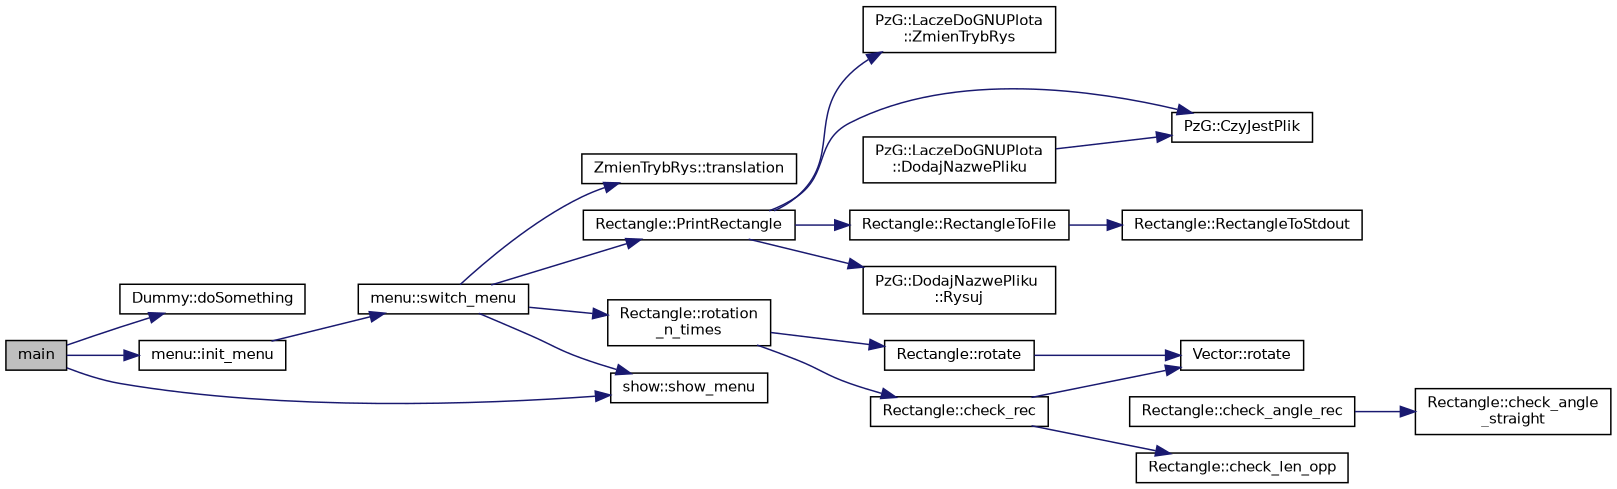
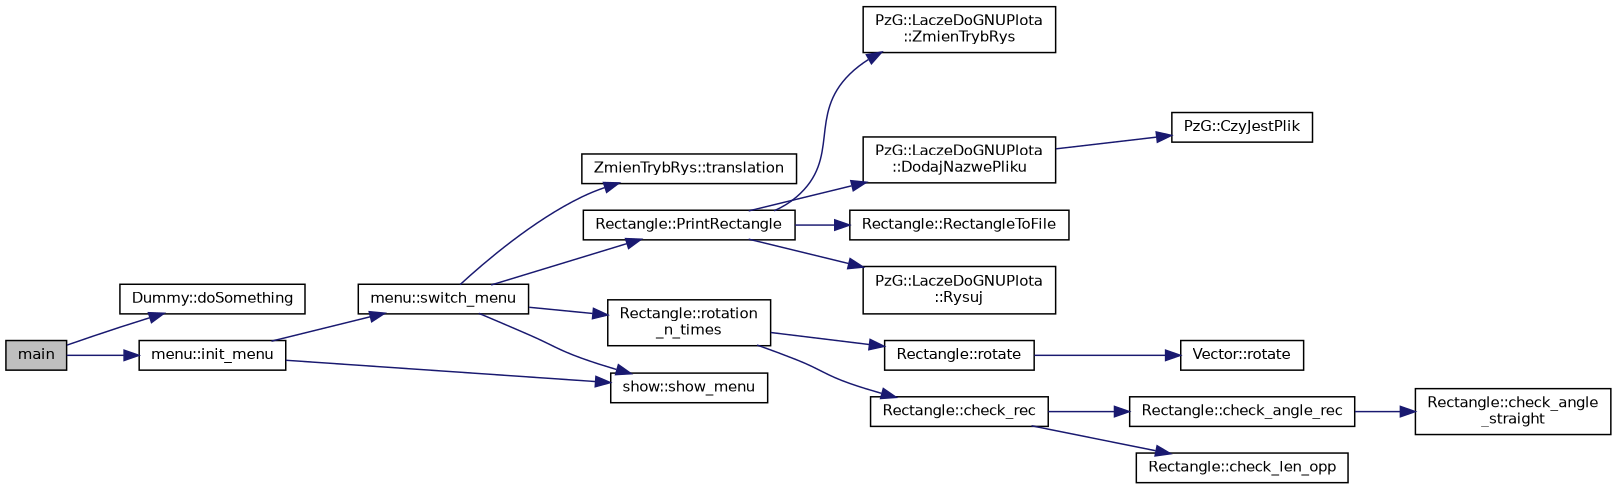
(950, 93) -> (810, 196)
(1242, 225) -> none
(959, 290) -> (959, 290)
(1099, 384) -> (1081, 412)
(329, 402) -> (441, 371)
